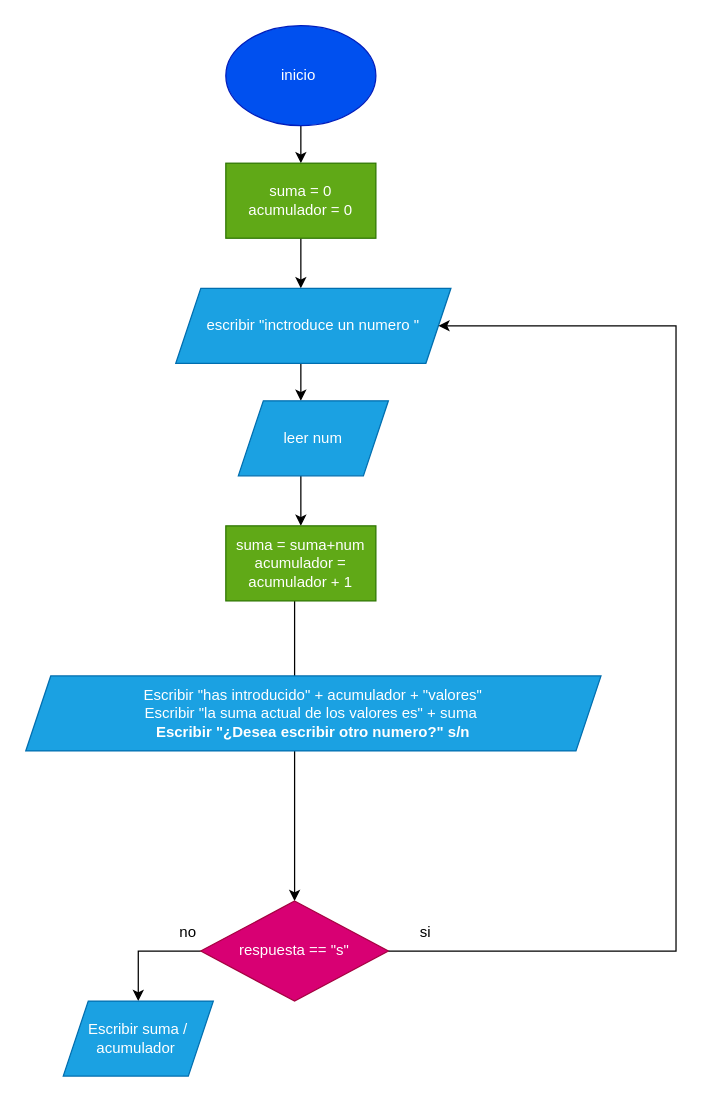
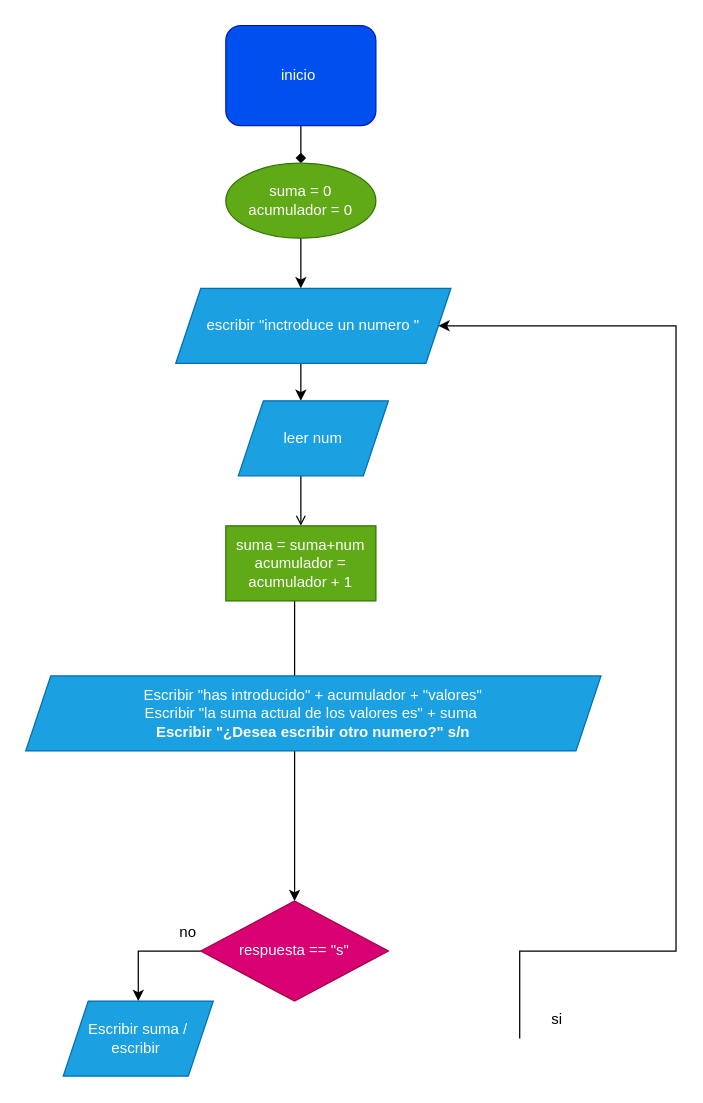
(301, 76) -> (301, 76)
(301, 153) -> (301, 152)
(301, 201) -> (301, 201)
(301, 516) -> (301, 518)
(426, 932) -> (557, 1019)
(138, 1038) -> (138, 1038)
